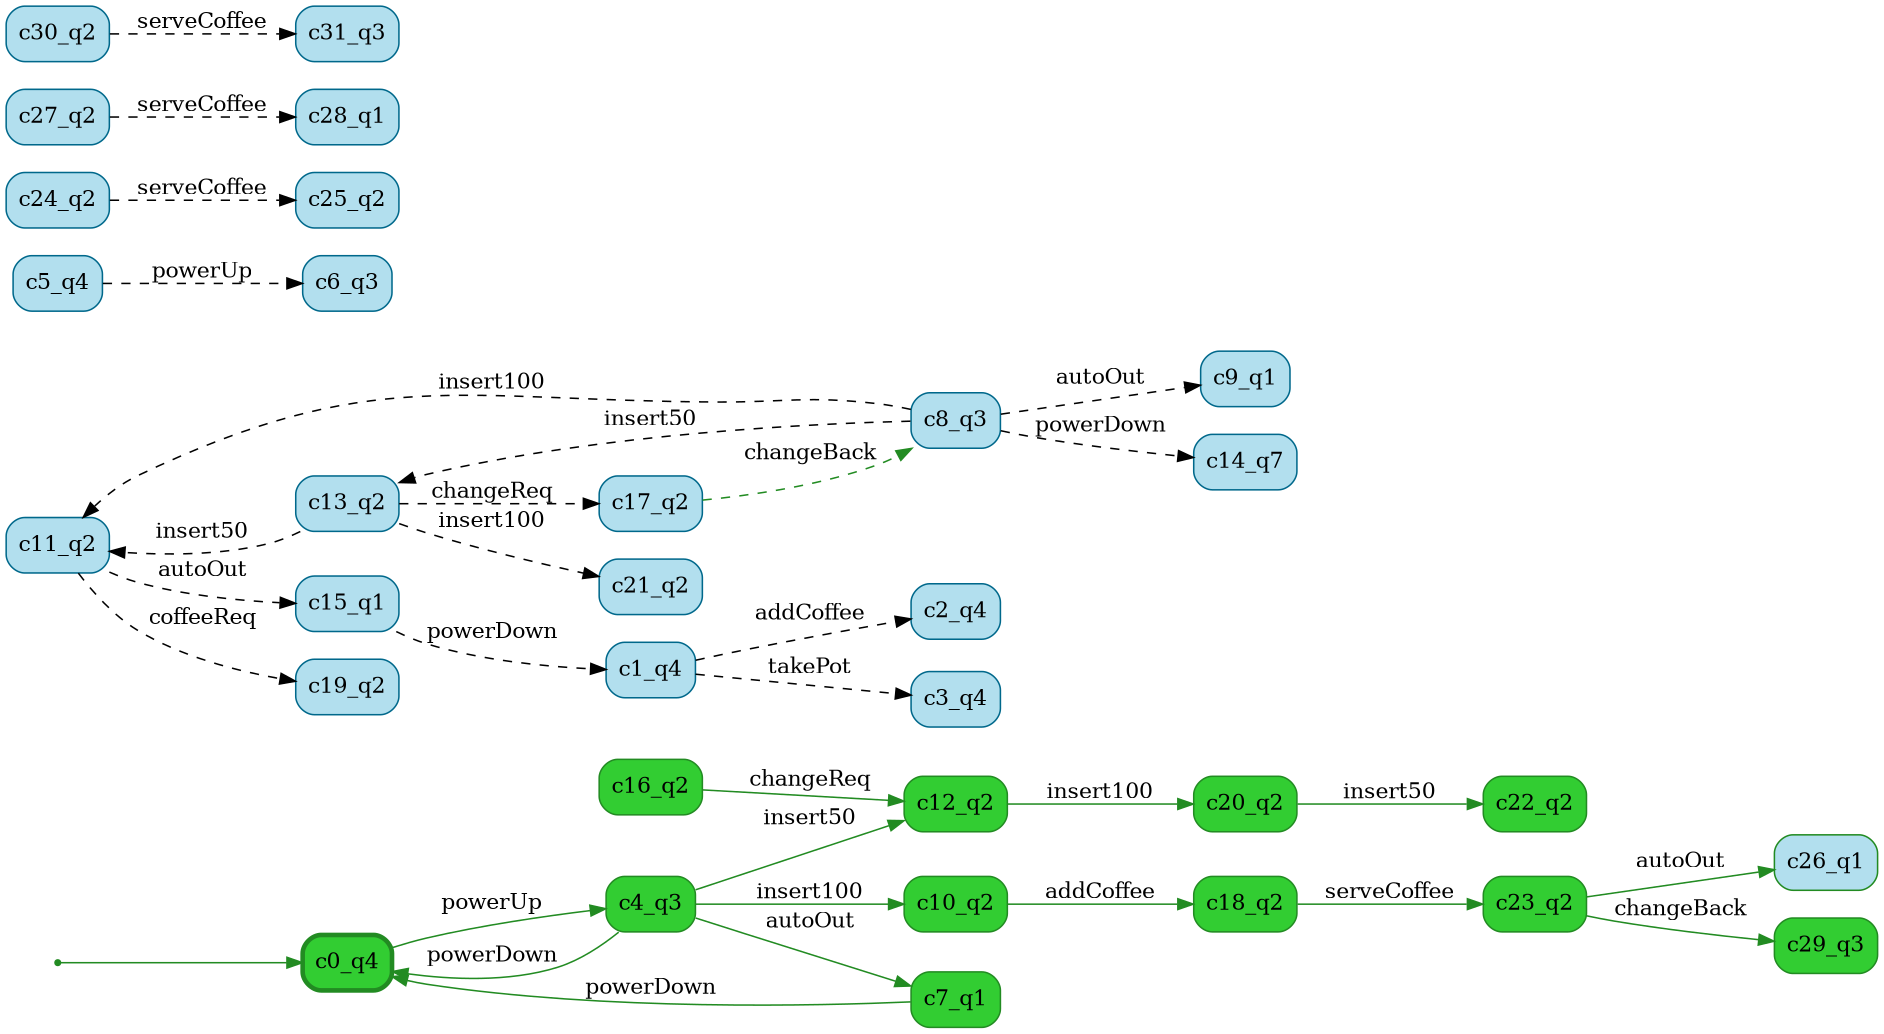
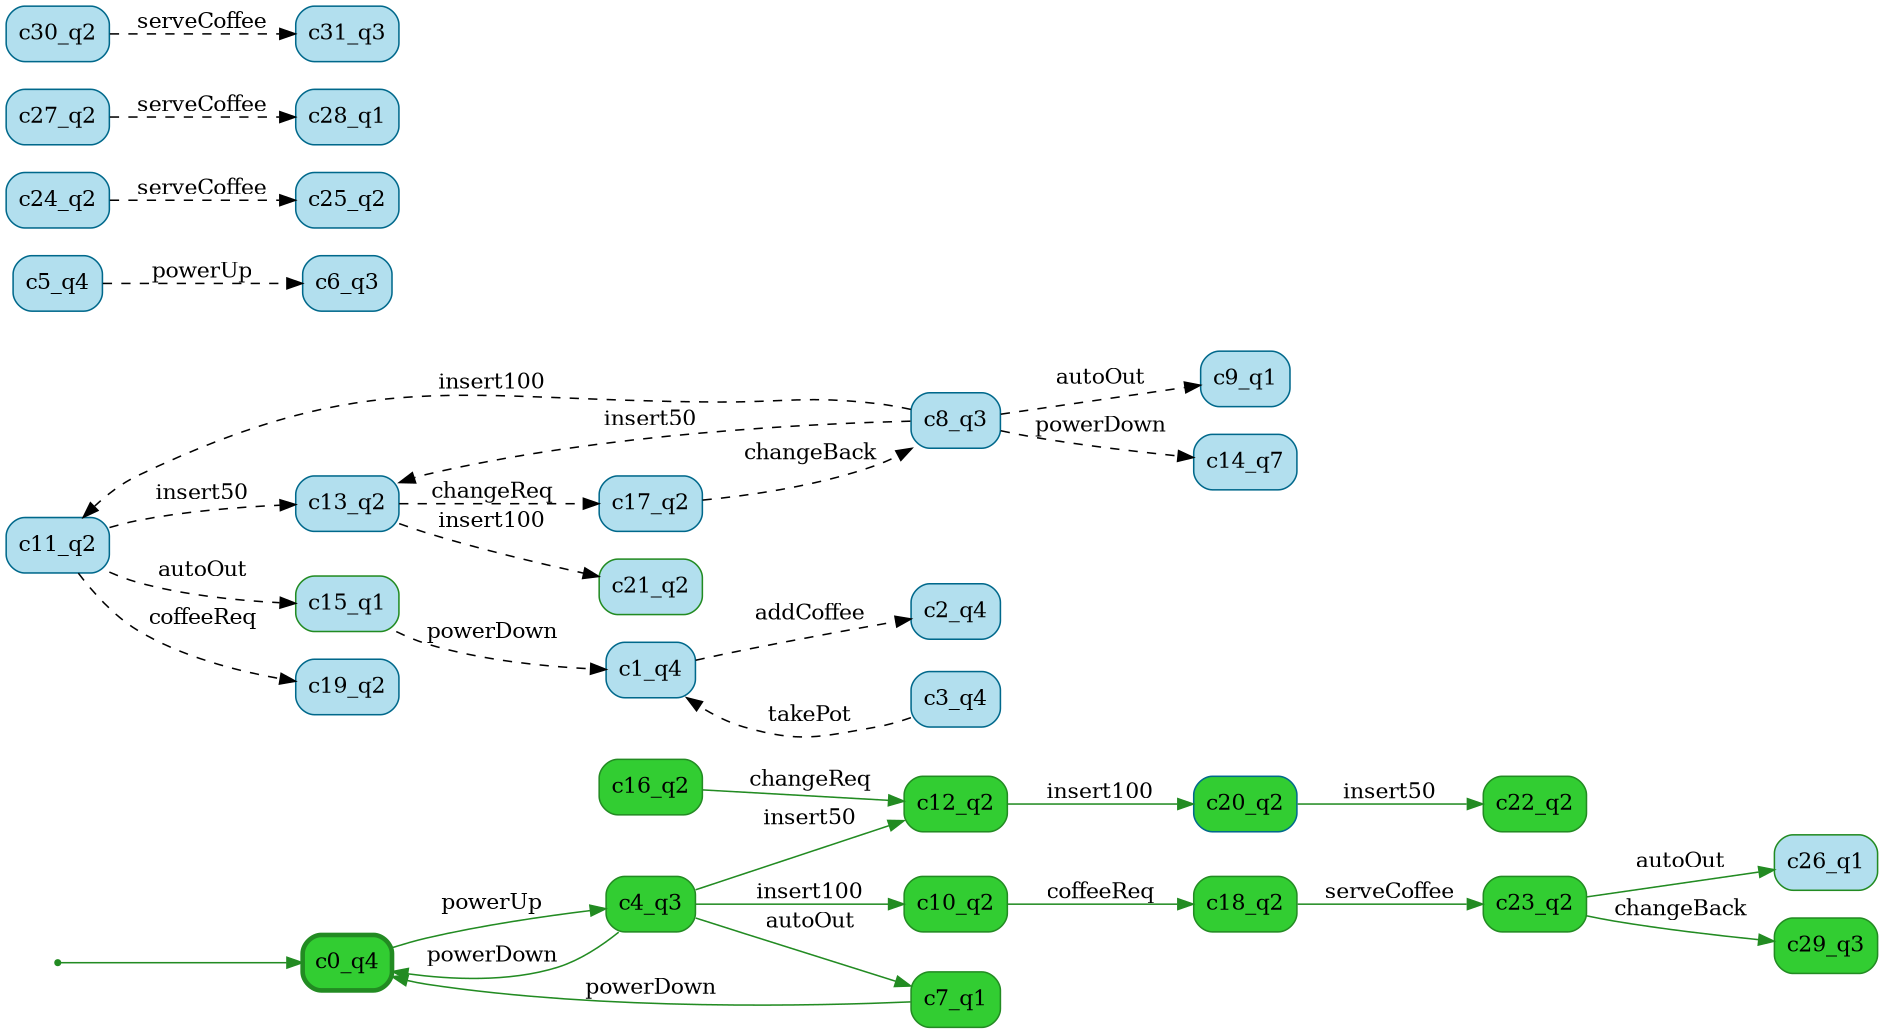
(802, 485) -> (802, 485)
(214, 552) -> (194, 512)
(651, 587) -> (651, 587)
(347, 604) -> (347, 604)
(795, 684) -> (803, 737)
(1245, 804) -> (1245, 804)
(1101, 893) -> (1101, 893)
